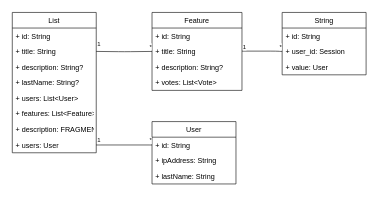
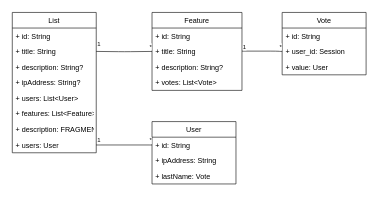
(324, 20) -> (324, 20)
(49, 83) -> (51, 83)
(187, 176) -> (184, 176)
